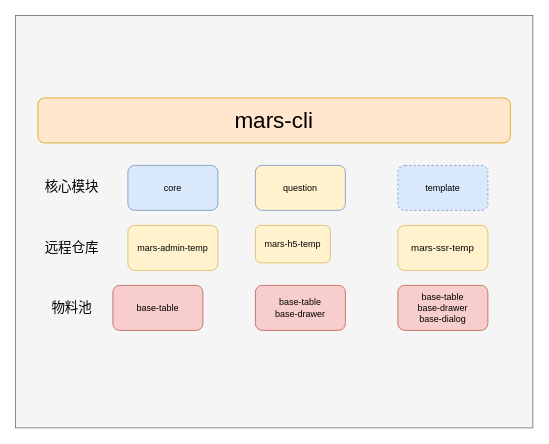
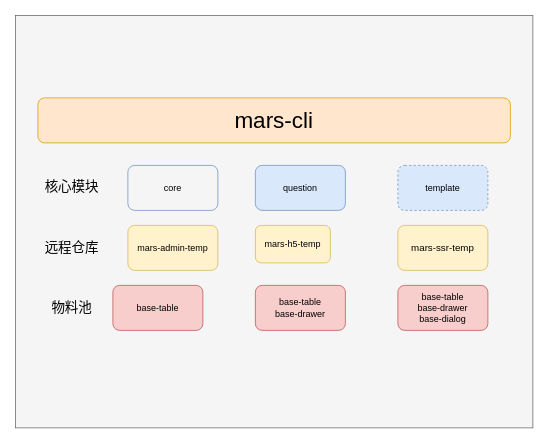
(173, 188) -> (173, 188)
(300, 188) -> (300, 188)
